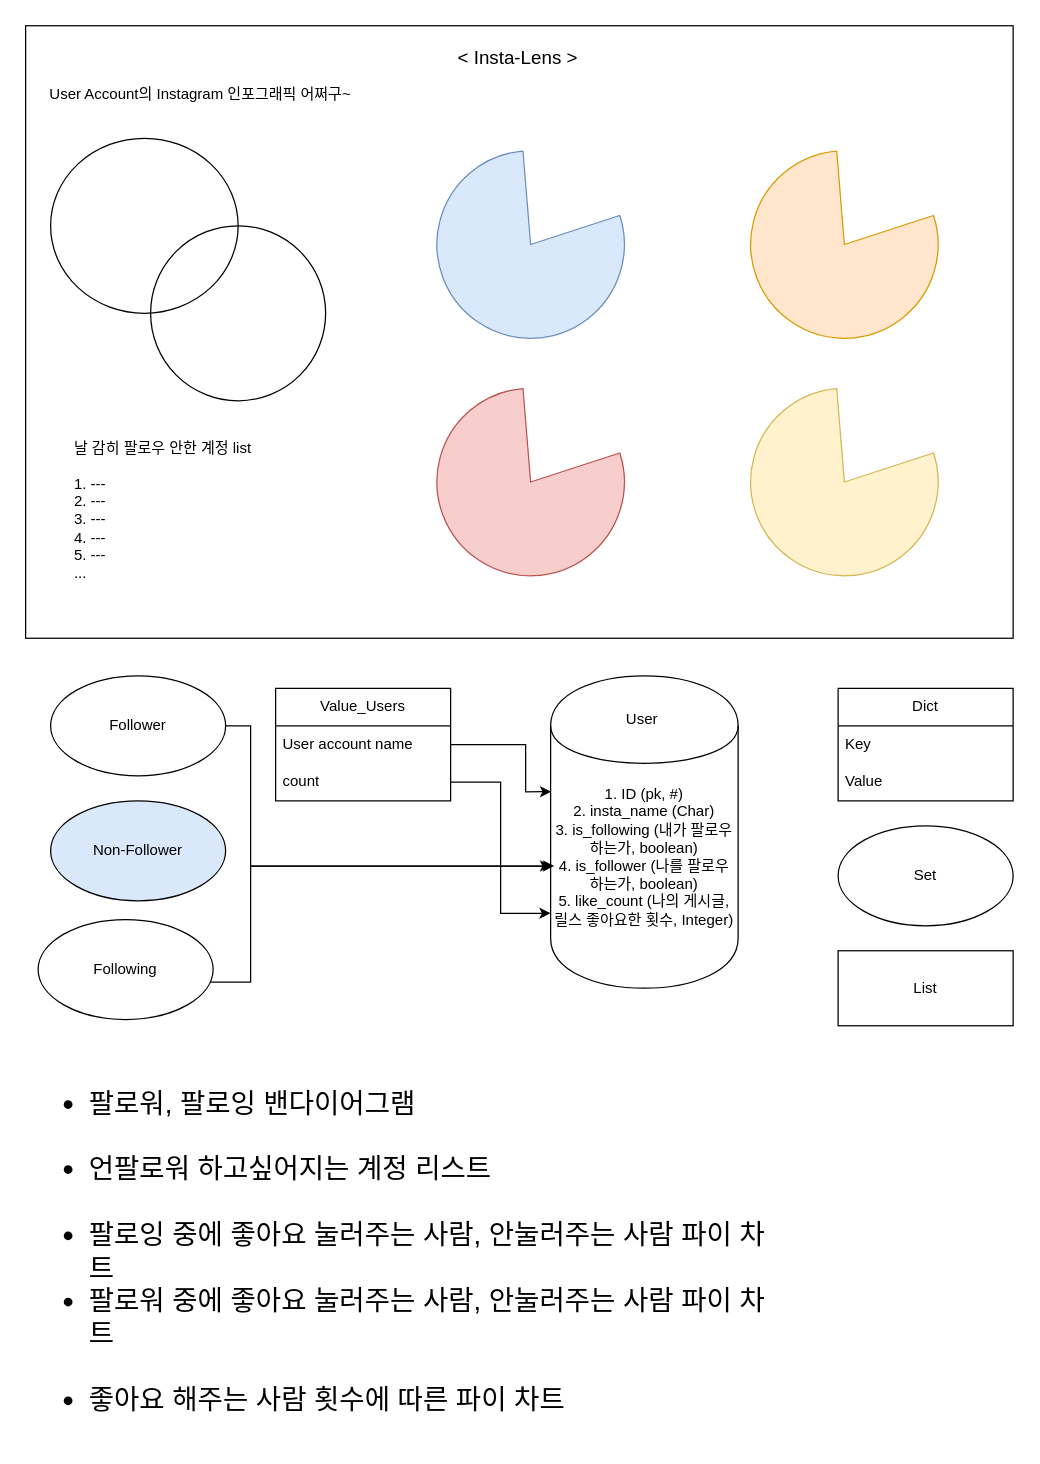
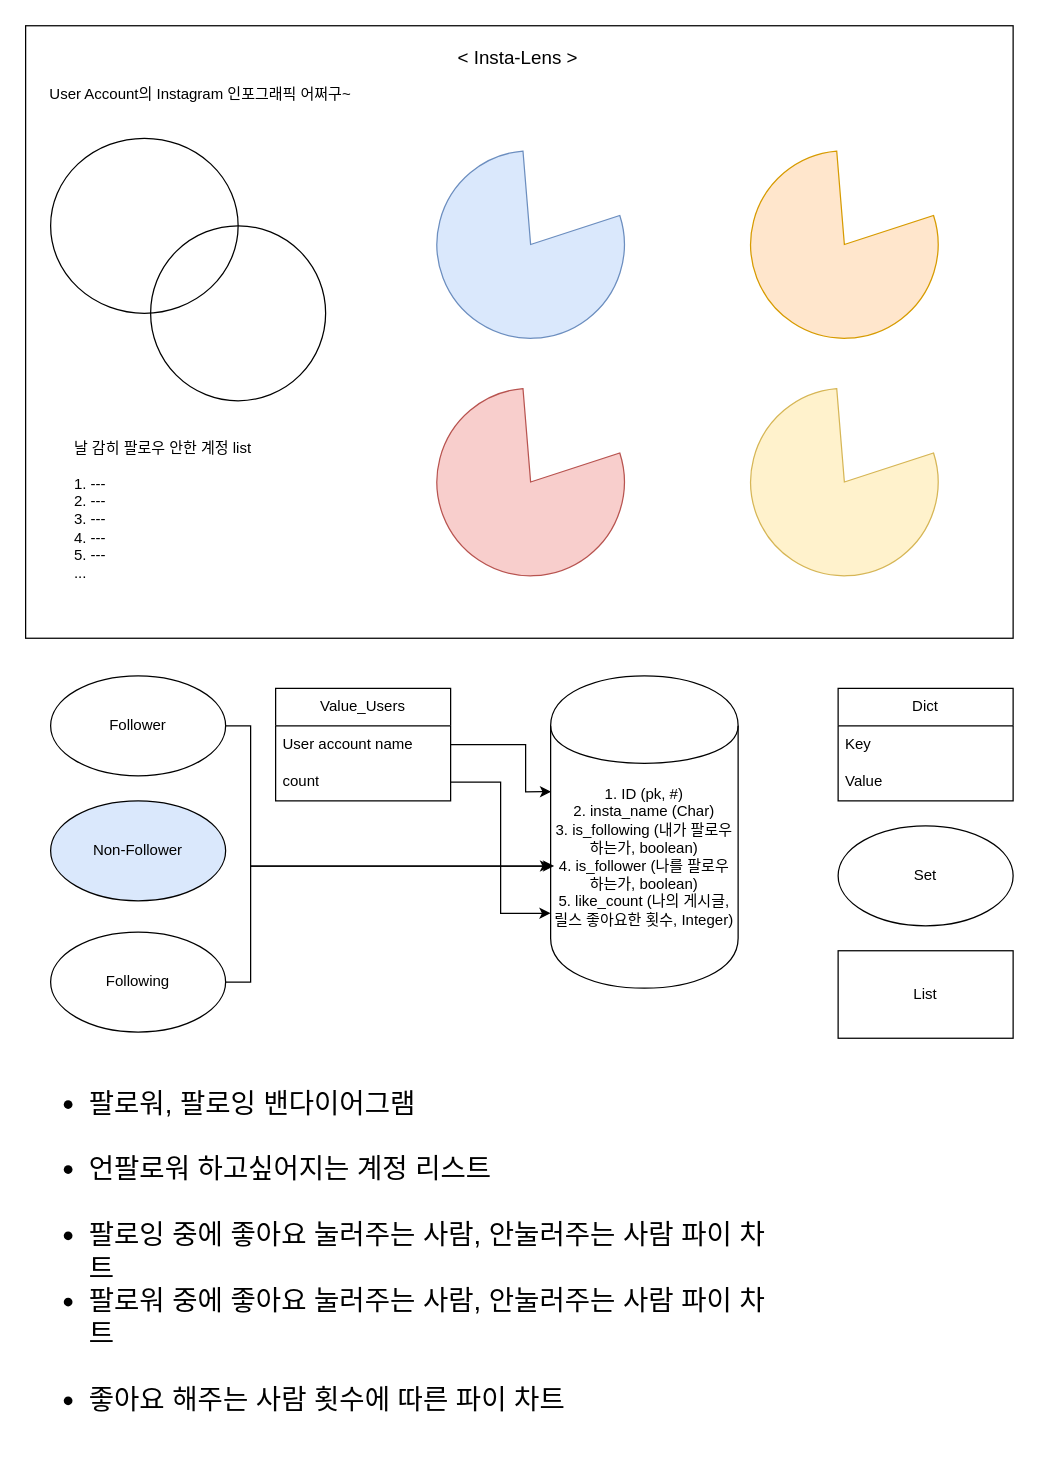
(644, 719) -> none
(126, 969) -> (138, 982)
(926, 988) -> (926, 994)
